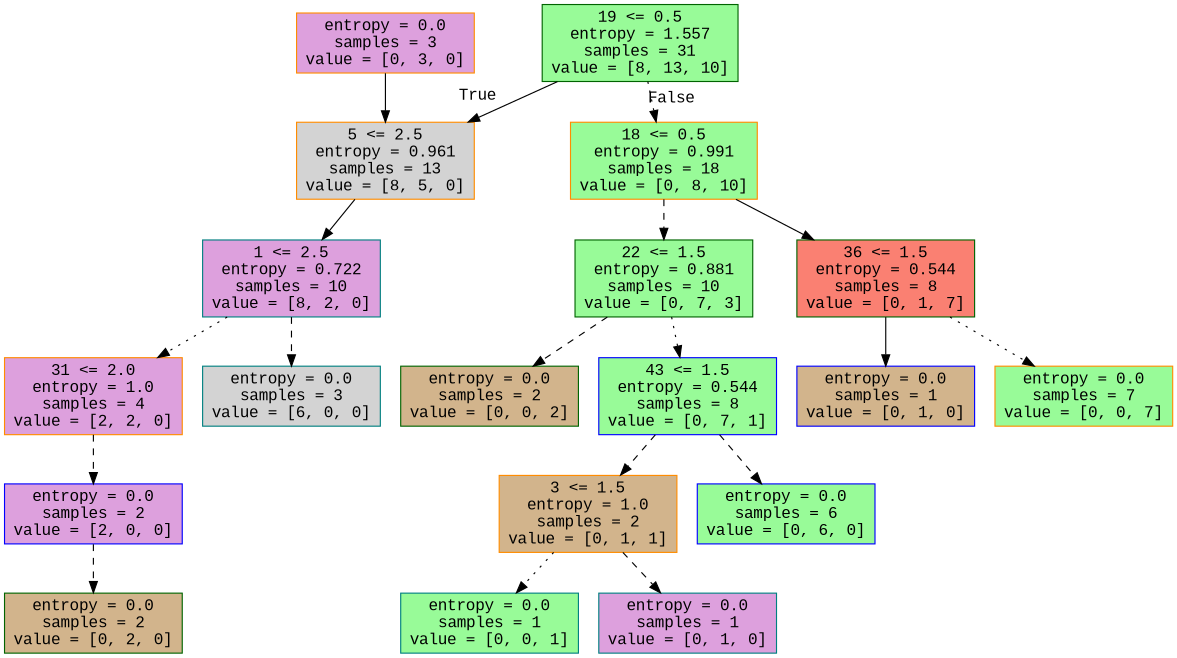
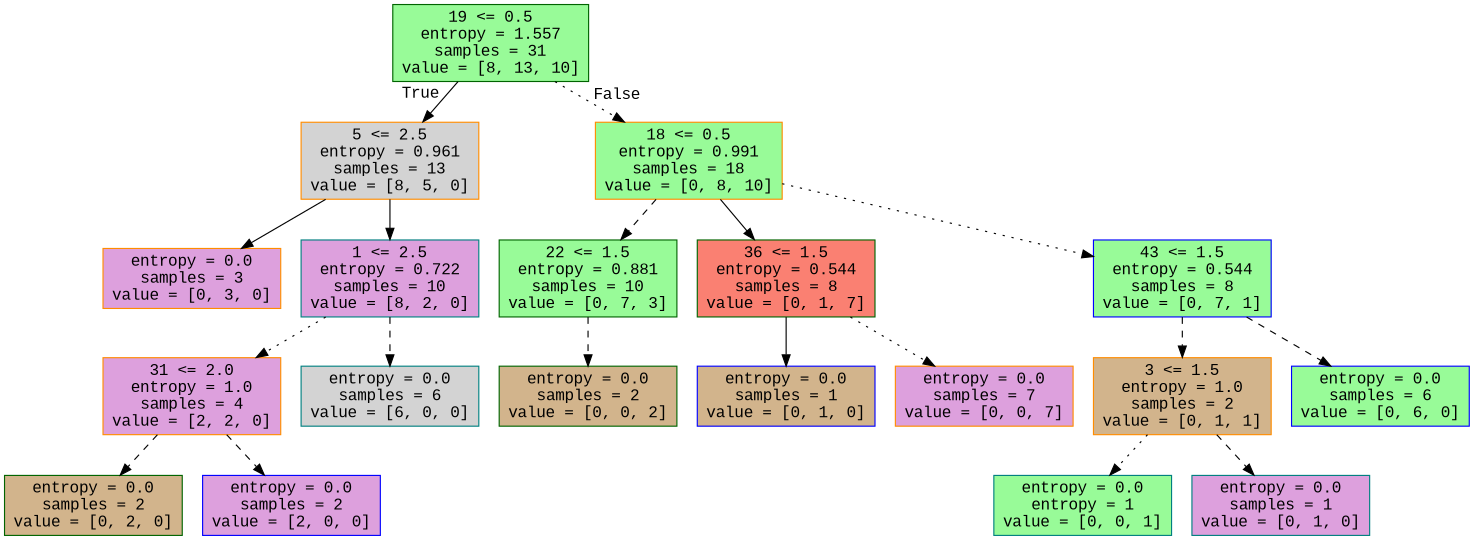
(385, 92) -> (288, 221)
(675, 332) -> (932, 219)
(291, 396) -> (390, 396)
(1084, 396) -> (984, 396)
(93, 563) -> (143, 451)
(490, 623) -> (1083, 505)
